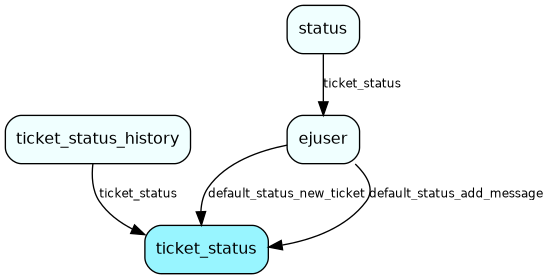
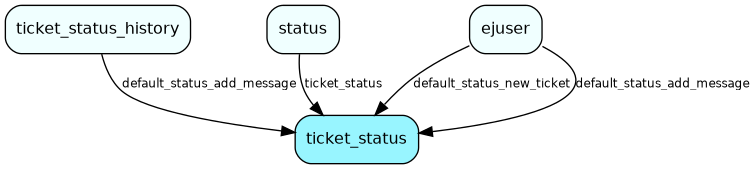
(323, 78) -> (301, 81)
(138, 195) -> (209, 85)
